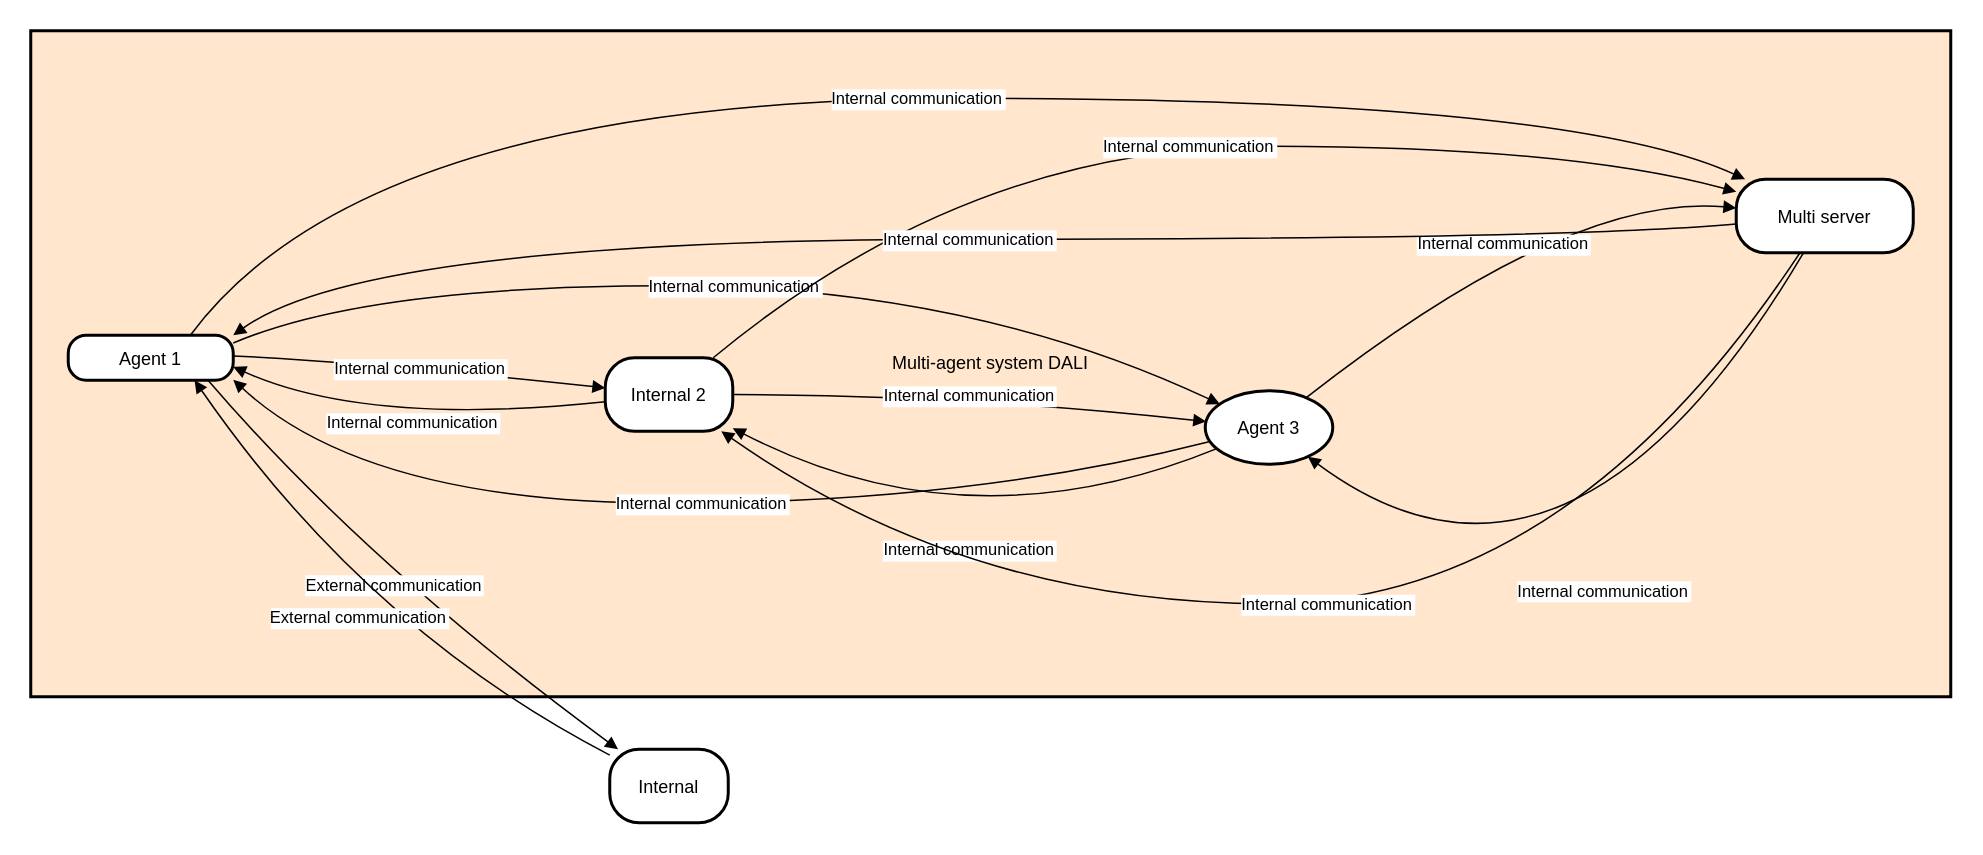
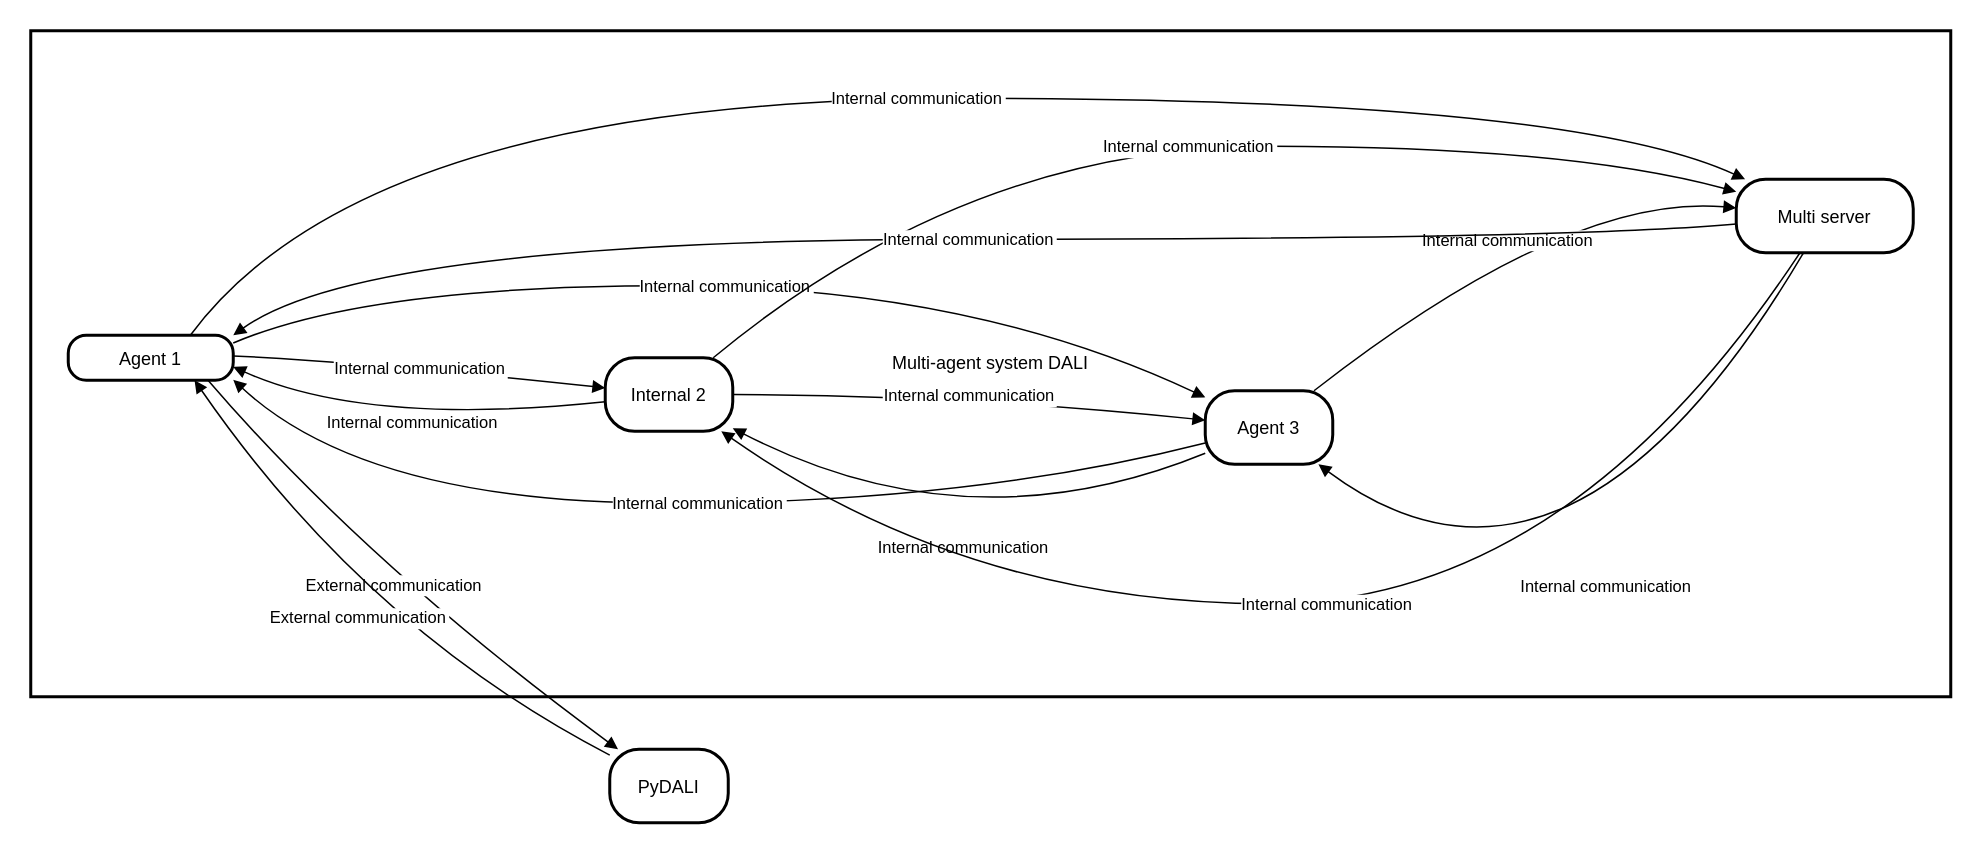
(991, 364) -> (991, 364)
(1269, 428) -> (1269, 428)
(668, 787) -> (668, 787)
